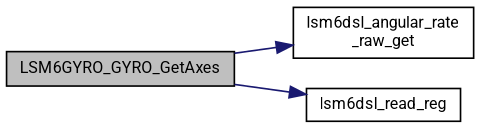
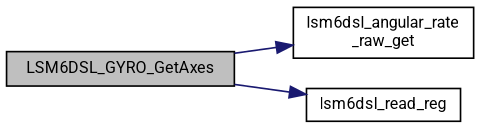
(120, 69) -> (120, 69)
